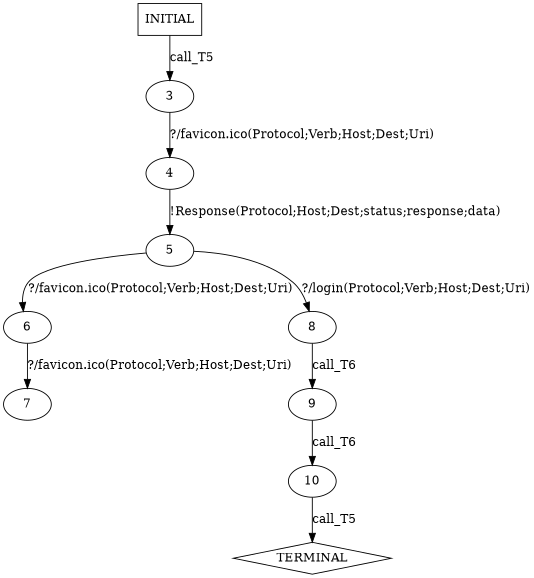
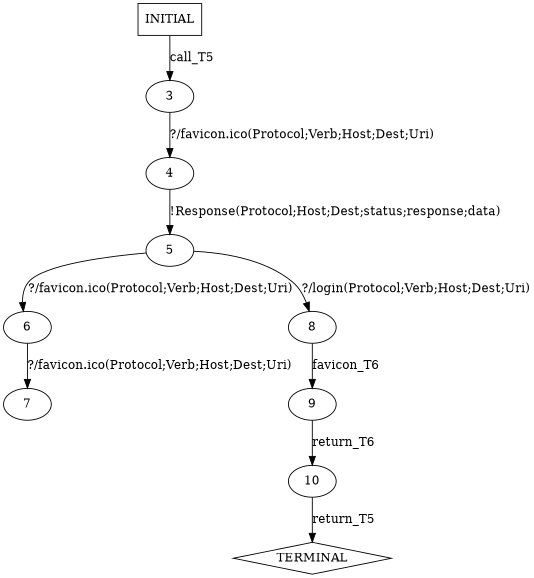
(334, 366) -> (346, 366)
(334, 443) -> (344, 443)
(334, 520) -> (344, 520)
